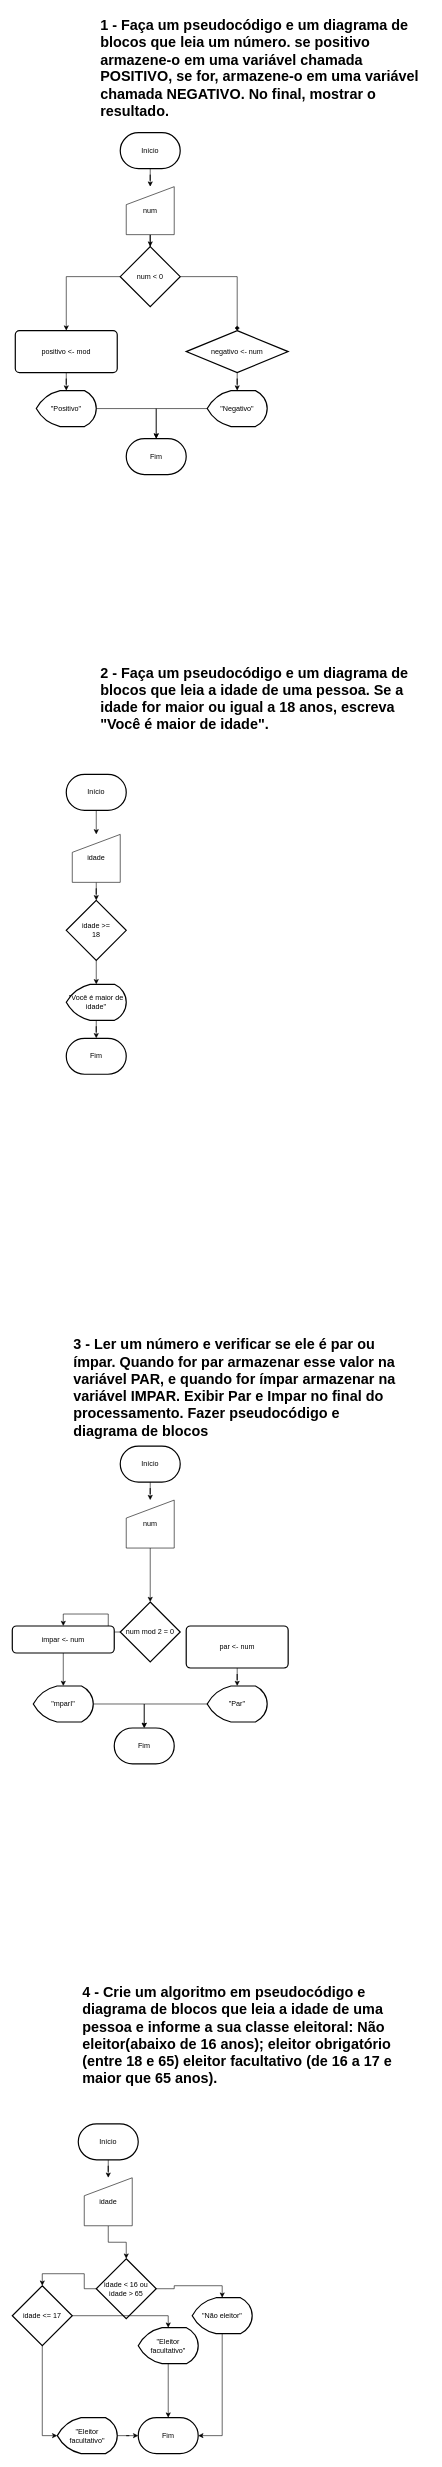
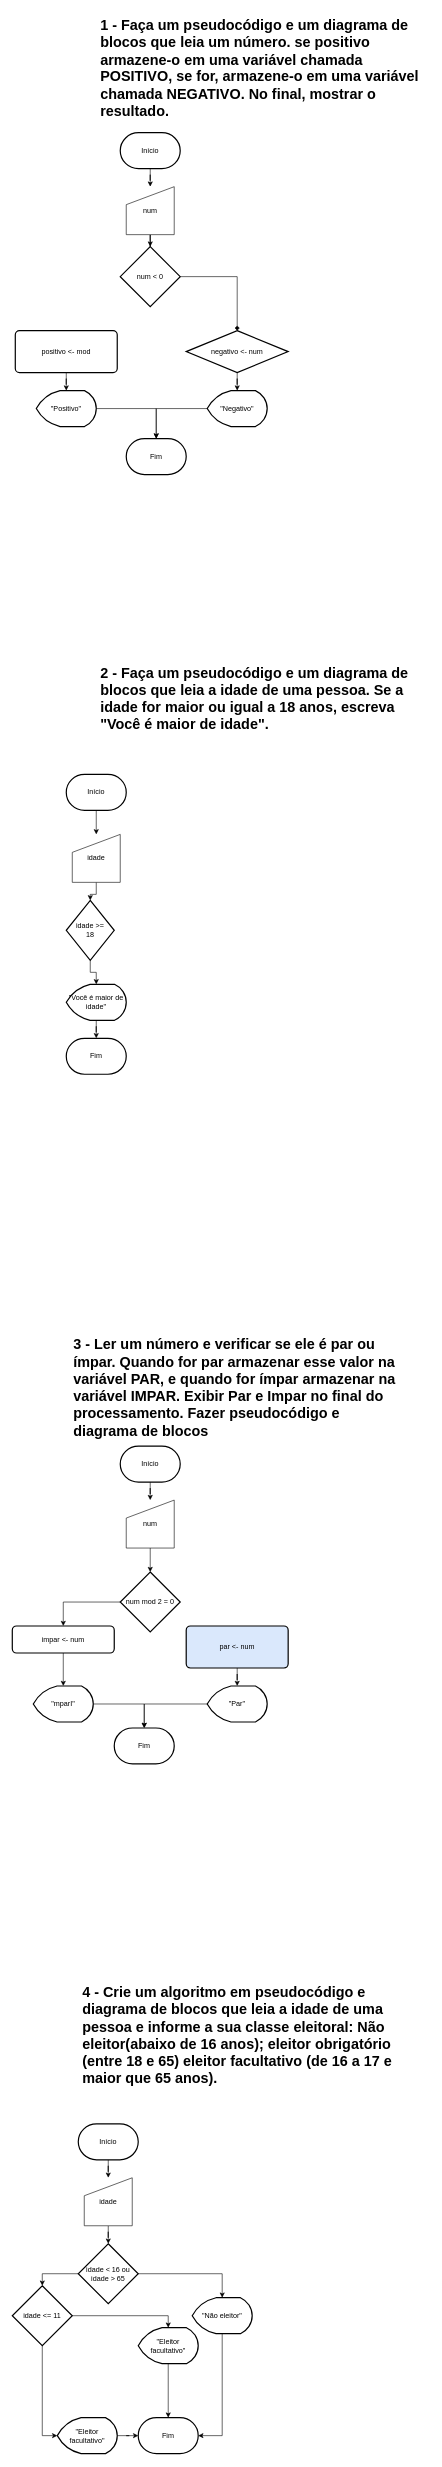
(92, 276) -> none
(96, 930) -> (90, 930)
(150, 1632) -> (150, 1602)
(237, 1647) -> (237, 1647)
(126, 2289) -> (108, 2274)
(42, 2316) -> (42, 2316)
